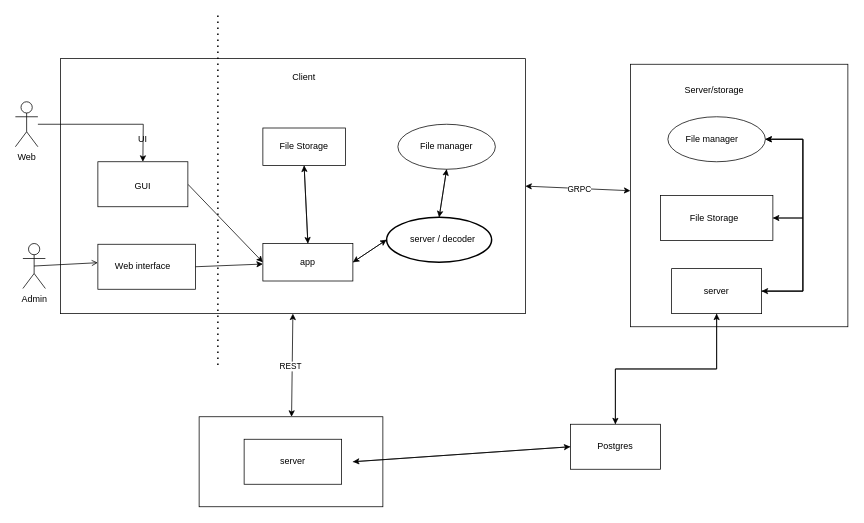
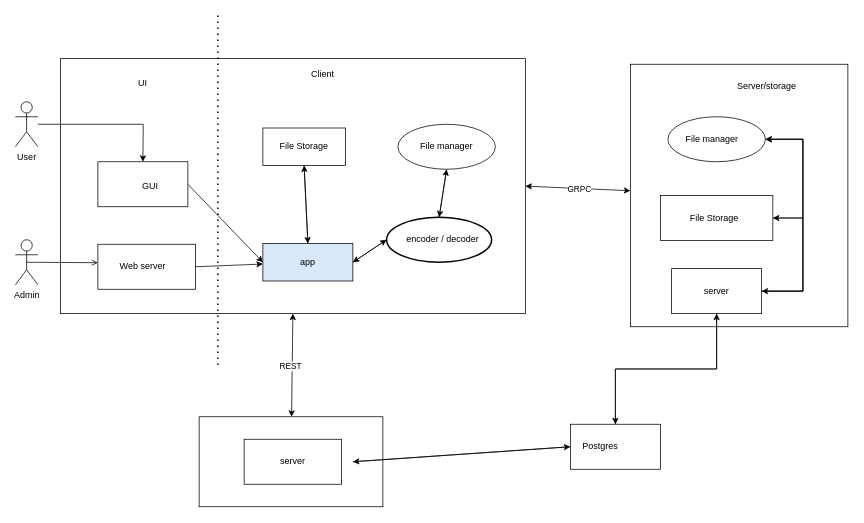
(304, 83) -> (323, 79)
(714, 90) -> (767, 87)
(143, 139) -> (143, 83)
(27, 157) -> (27, 157)
(143, 186) -> (150, 186)
(443, 240) -> (443, 240)
(308, 262) -> (308, 262)
(34, 266) -> (27, 262)
(143, 267) -> (143, 267)
(615, 447) -> (600, 447)
